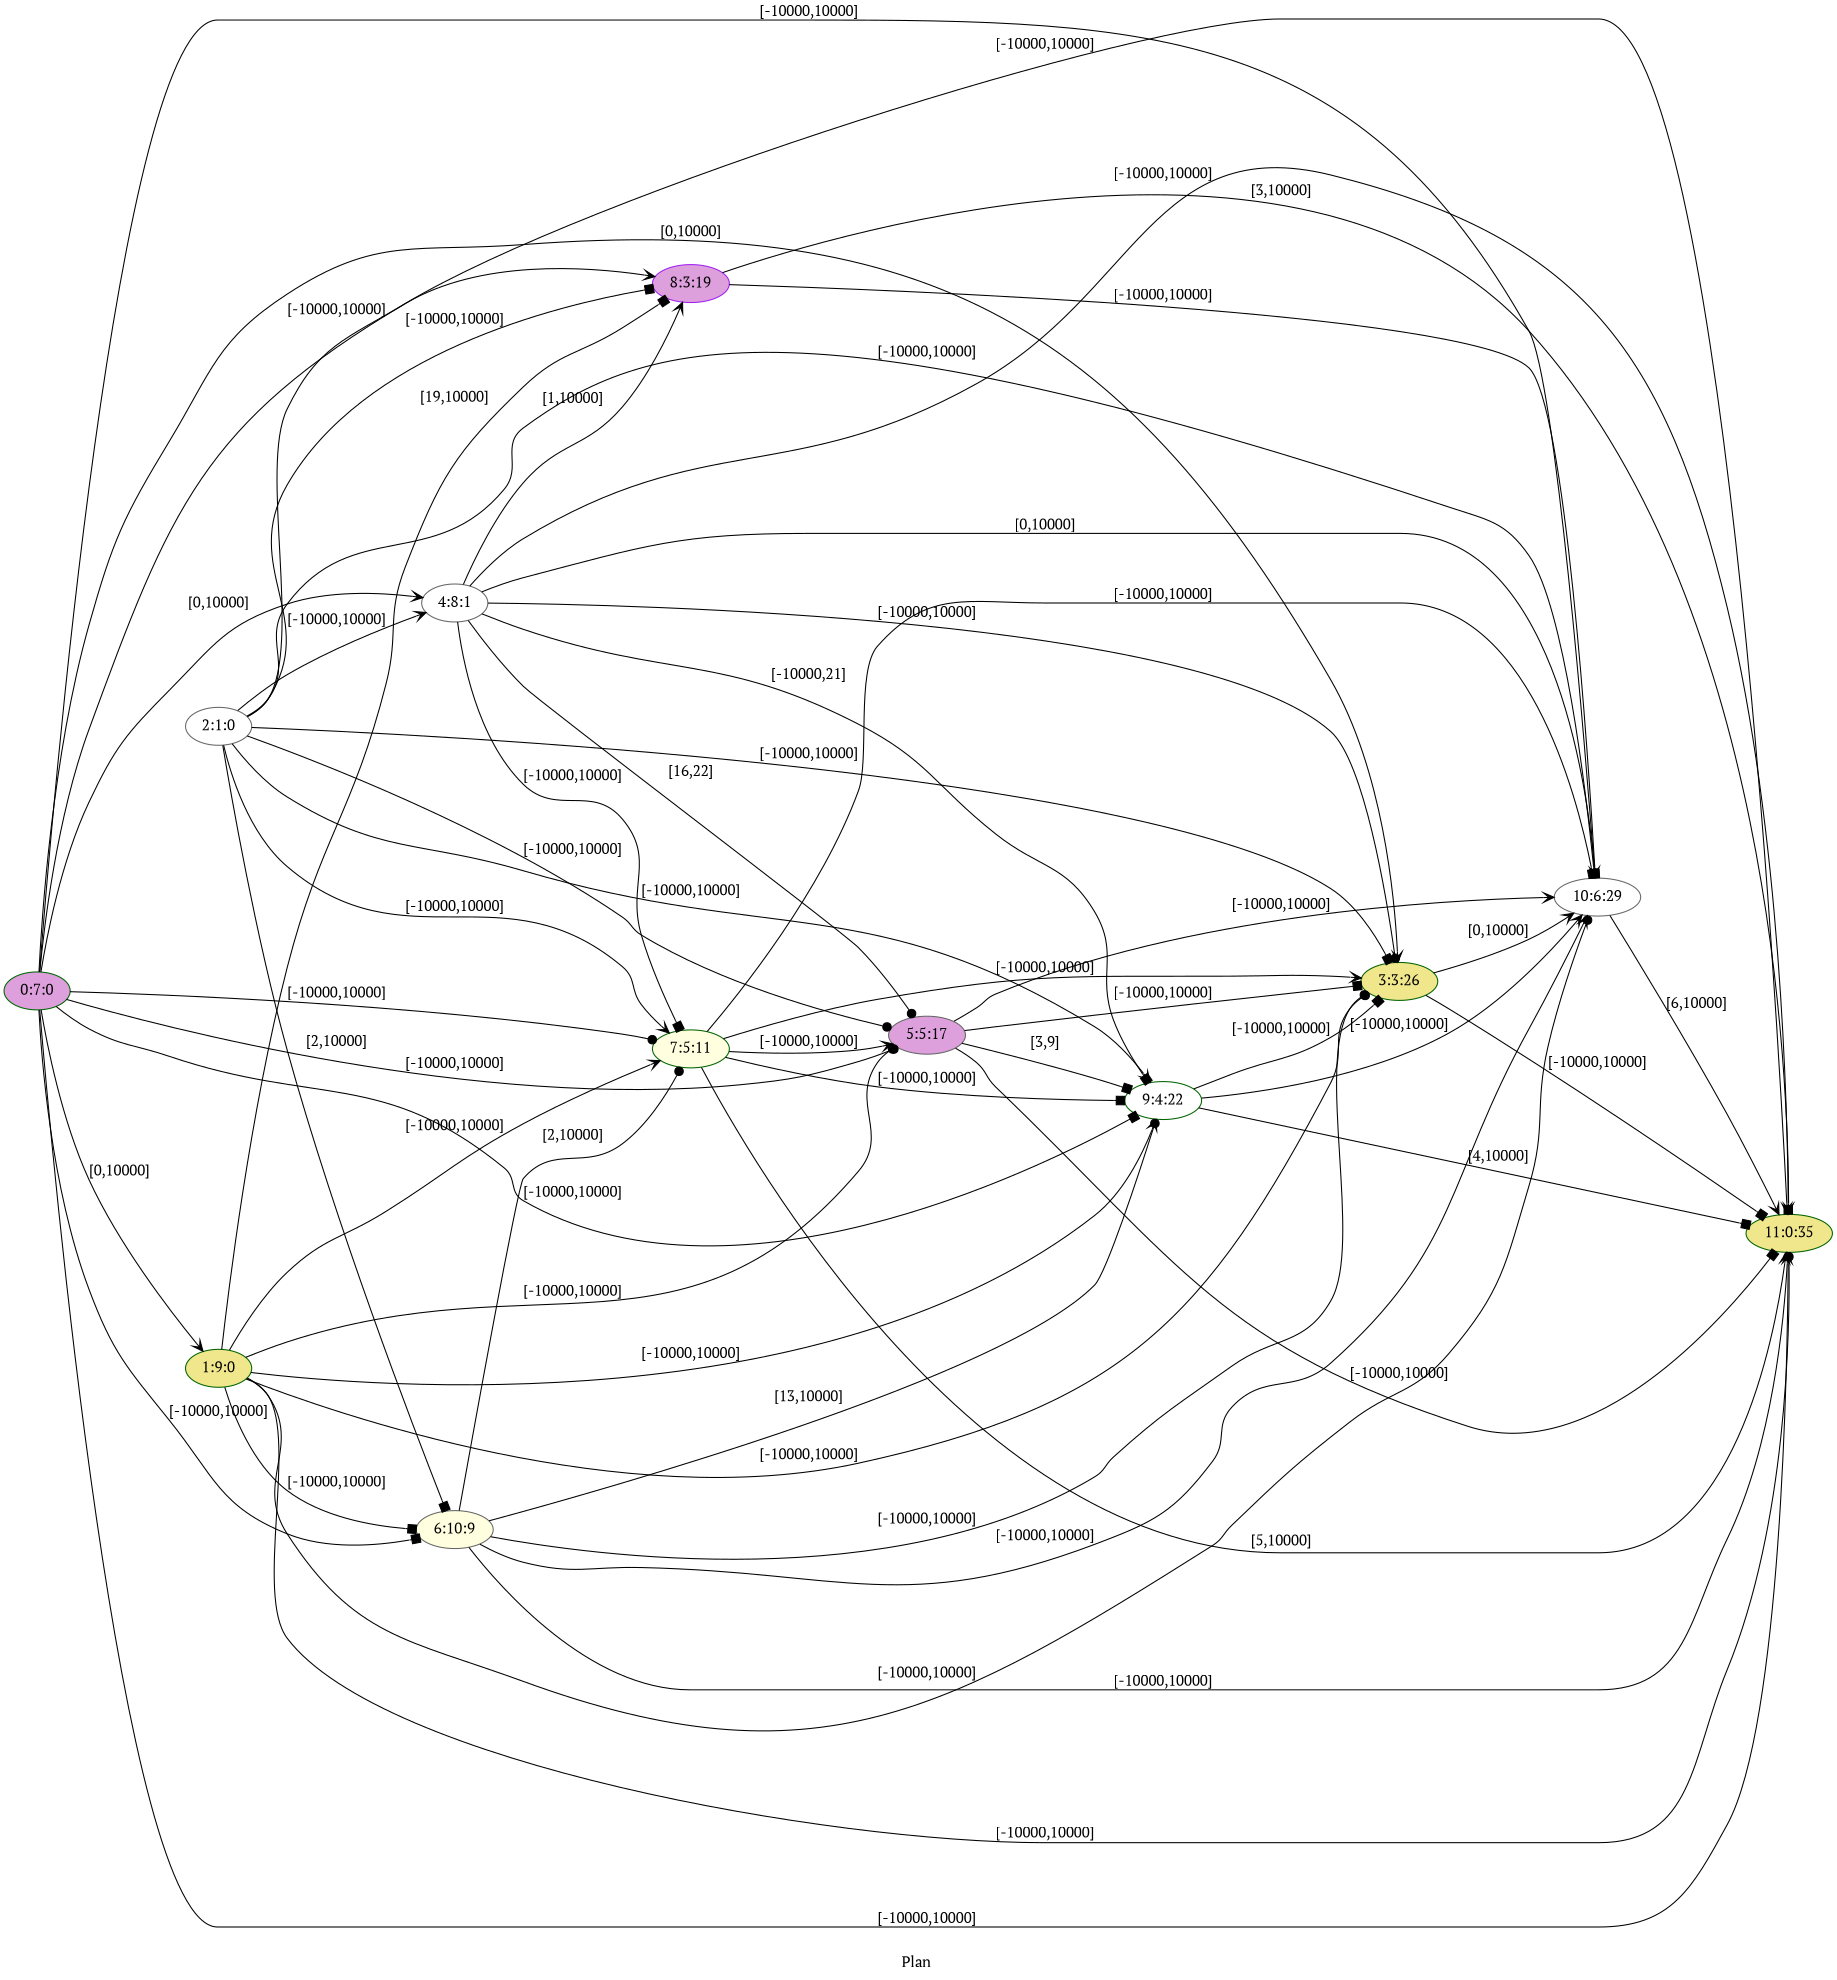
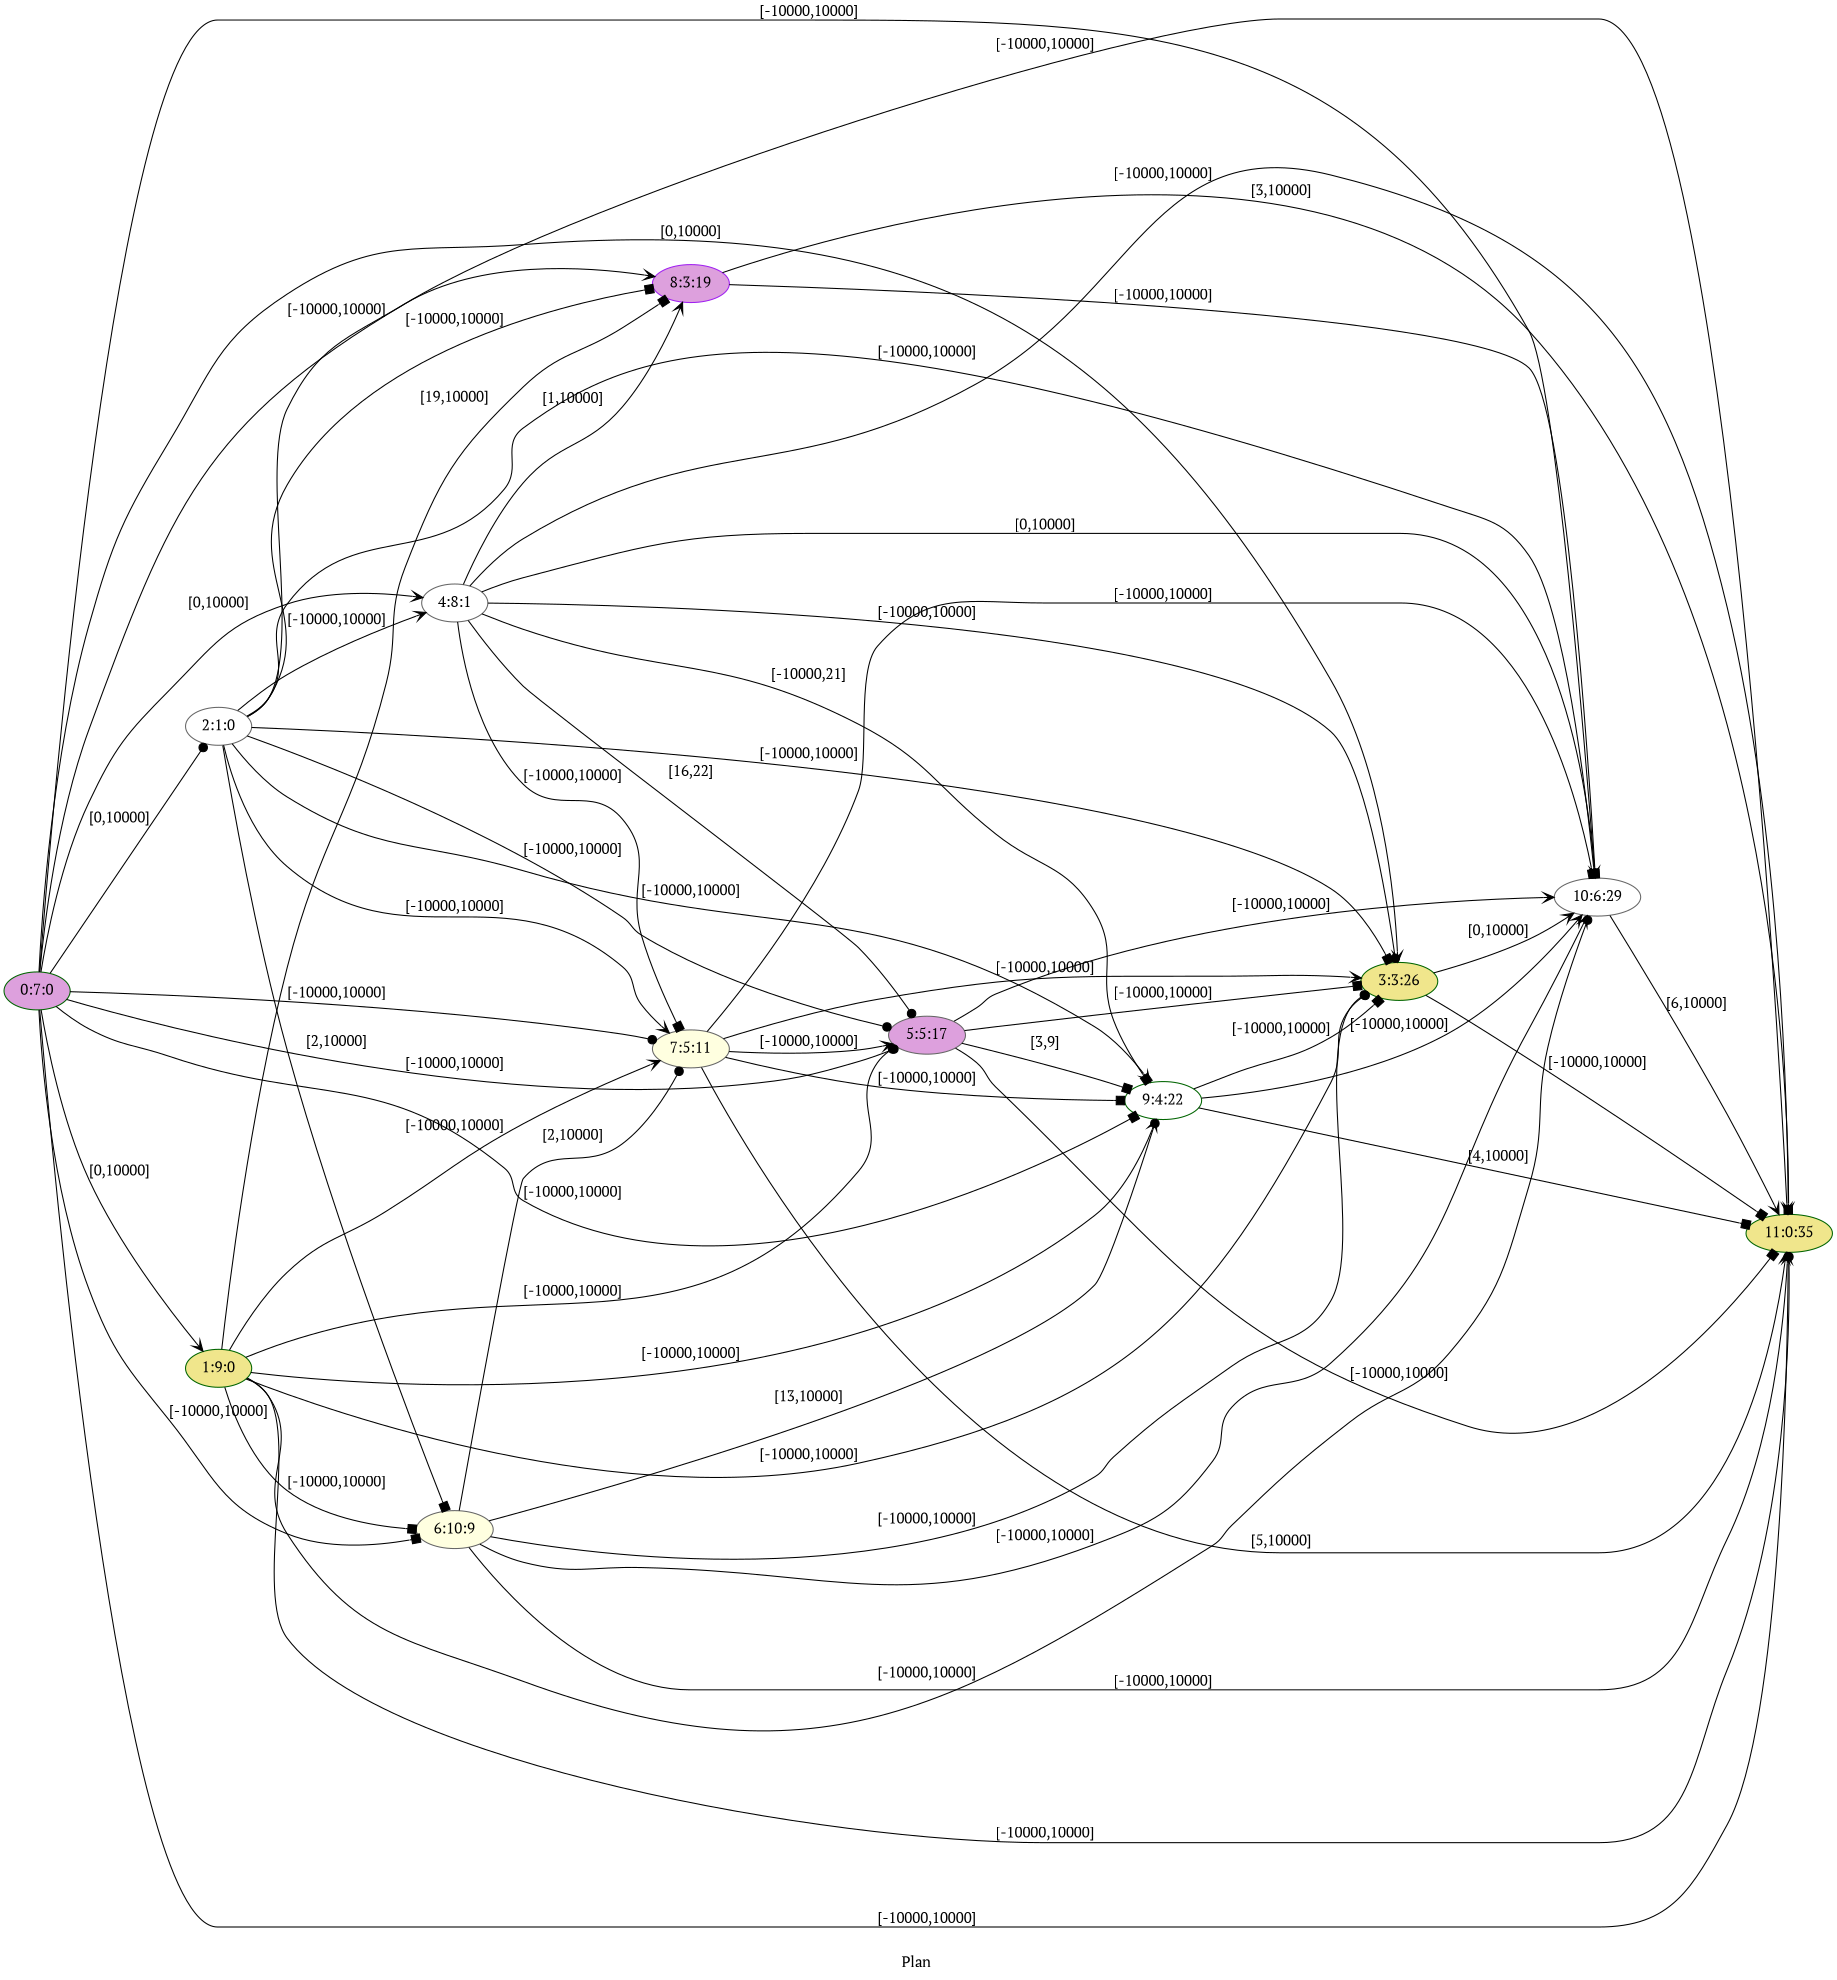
none -> (126, 862)
(691, 1049) -> (691, 1049)
